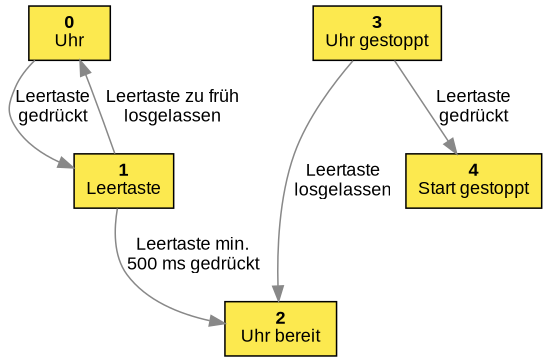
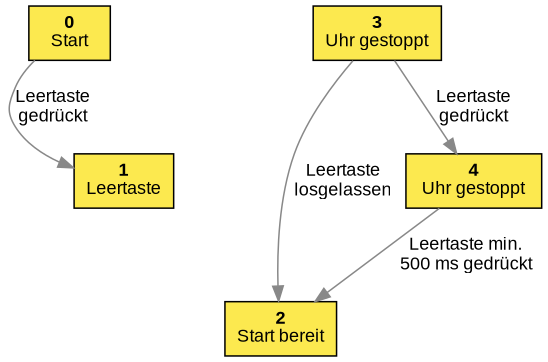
(70, 41) -> (70, 41)
(101, 114) -> none
(474, 189) -> (474, 189)
(136, 285) -> (383, 250)
(281, 336) -> (281, 336)
